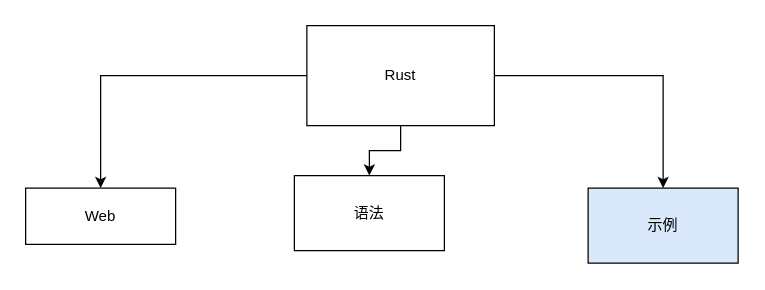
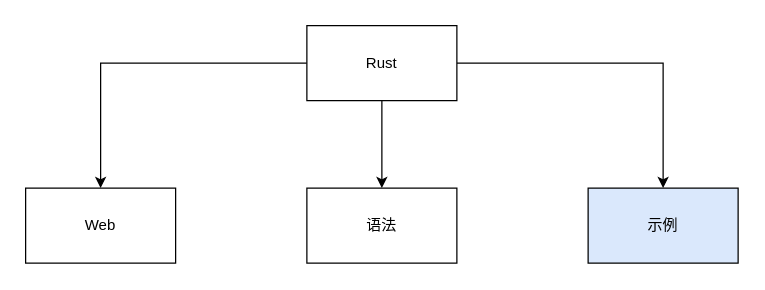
(401, 76) -> (382, 63)
(369, 213) -> (382, 226)
(101, 216) -> (101, 226)
